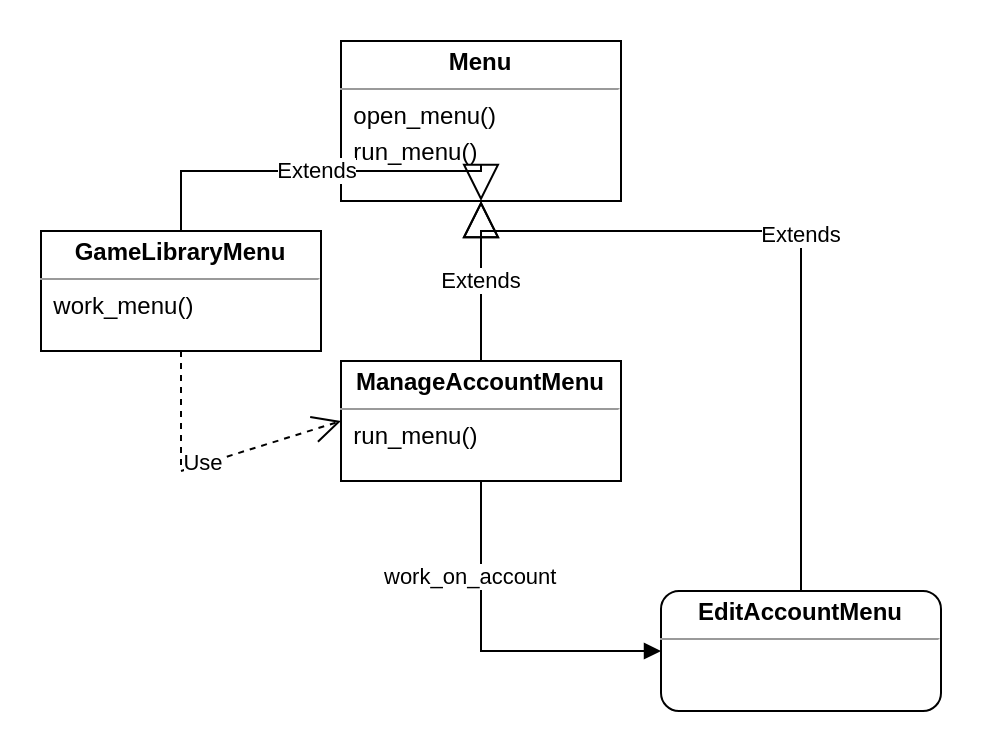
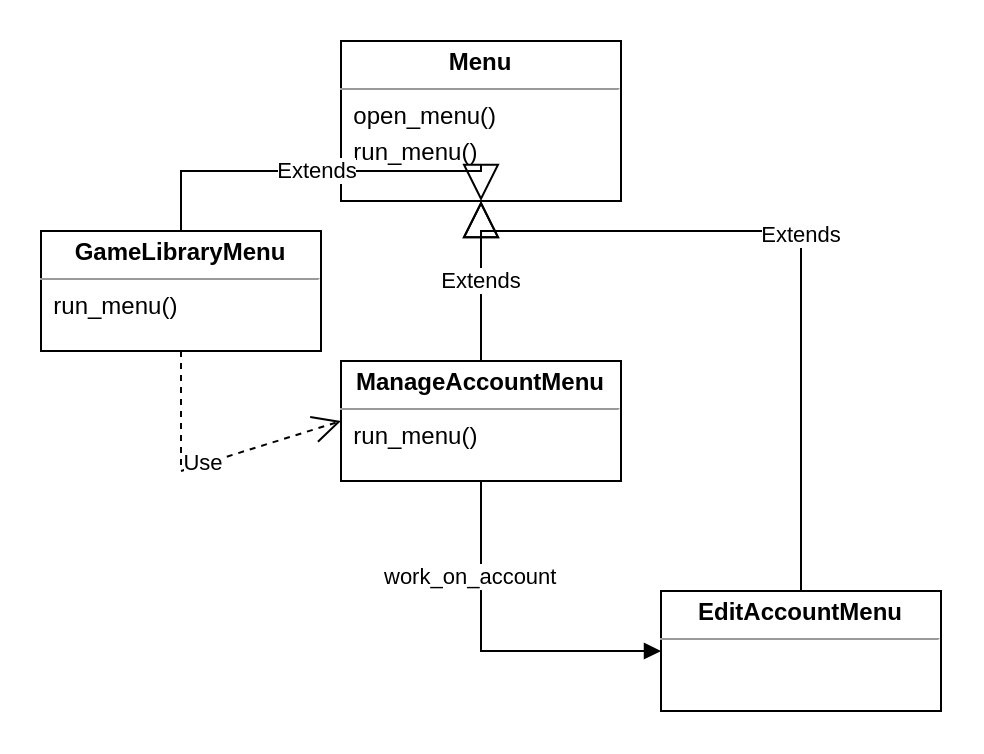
(139, 260) -> (139, 260)
(801, 651) -> (801, 651)
